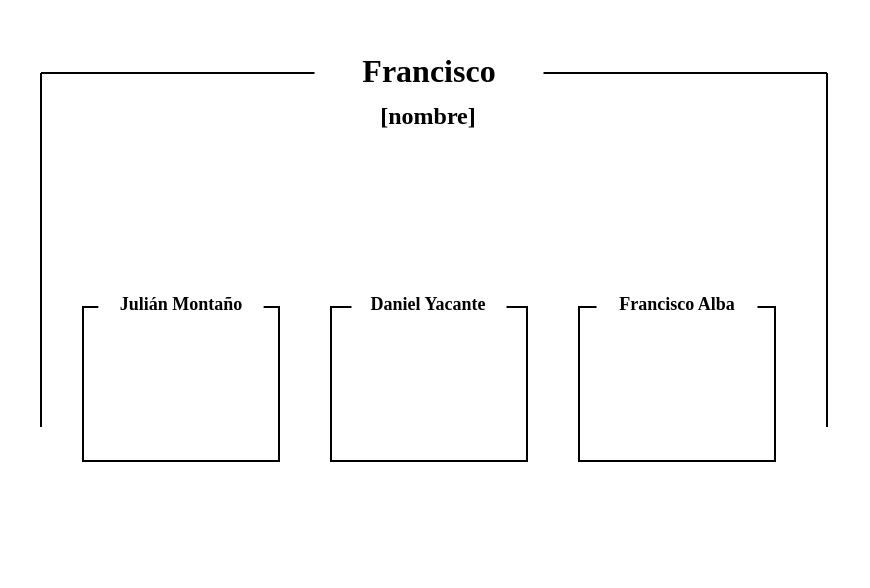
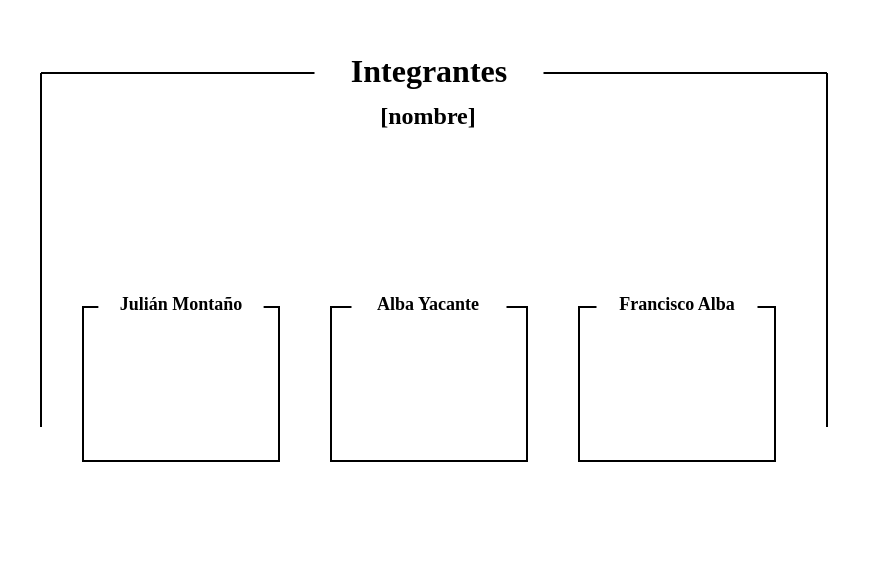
(430, 71) -> (430, 71)
(429, 305) -> (429, 305)
